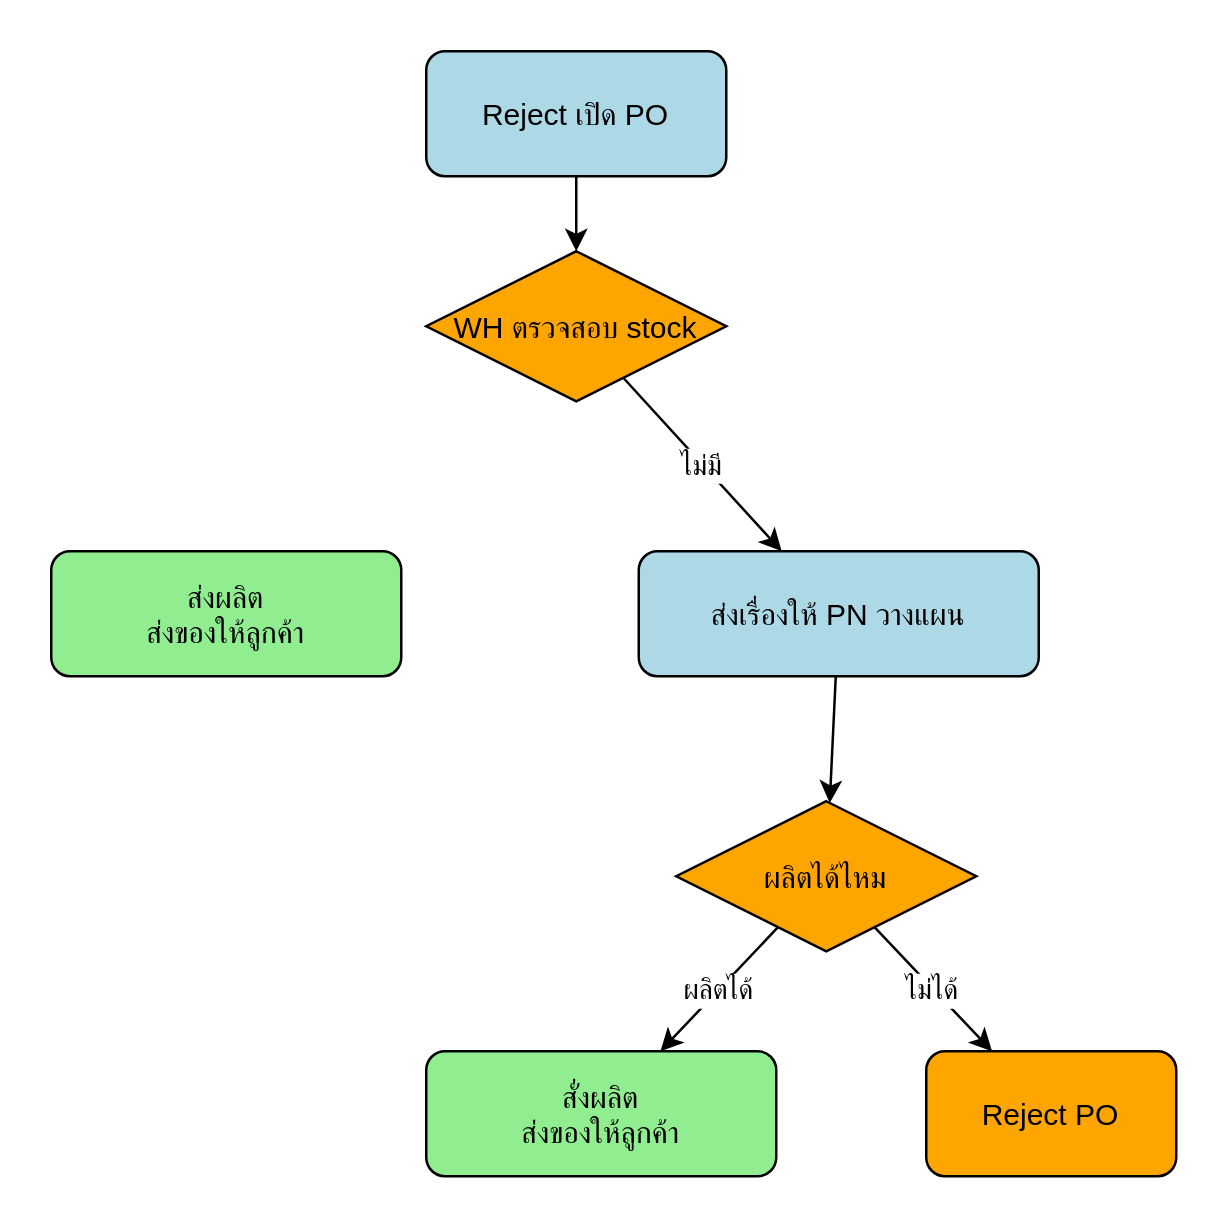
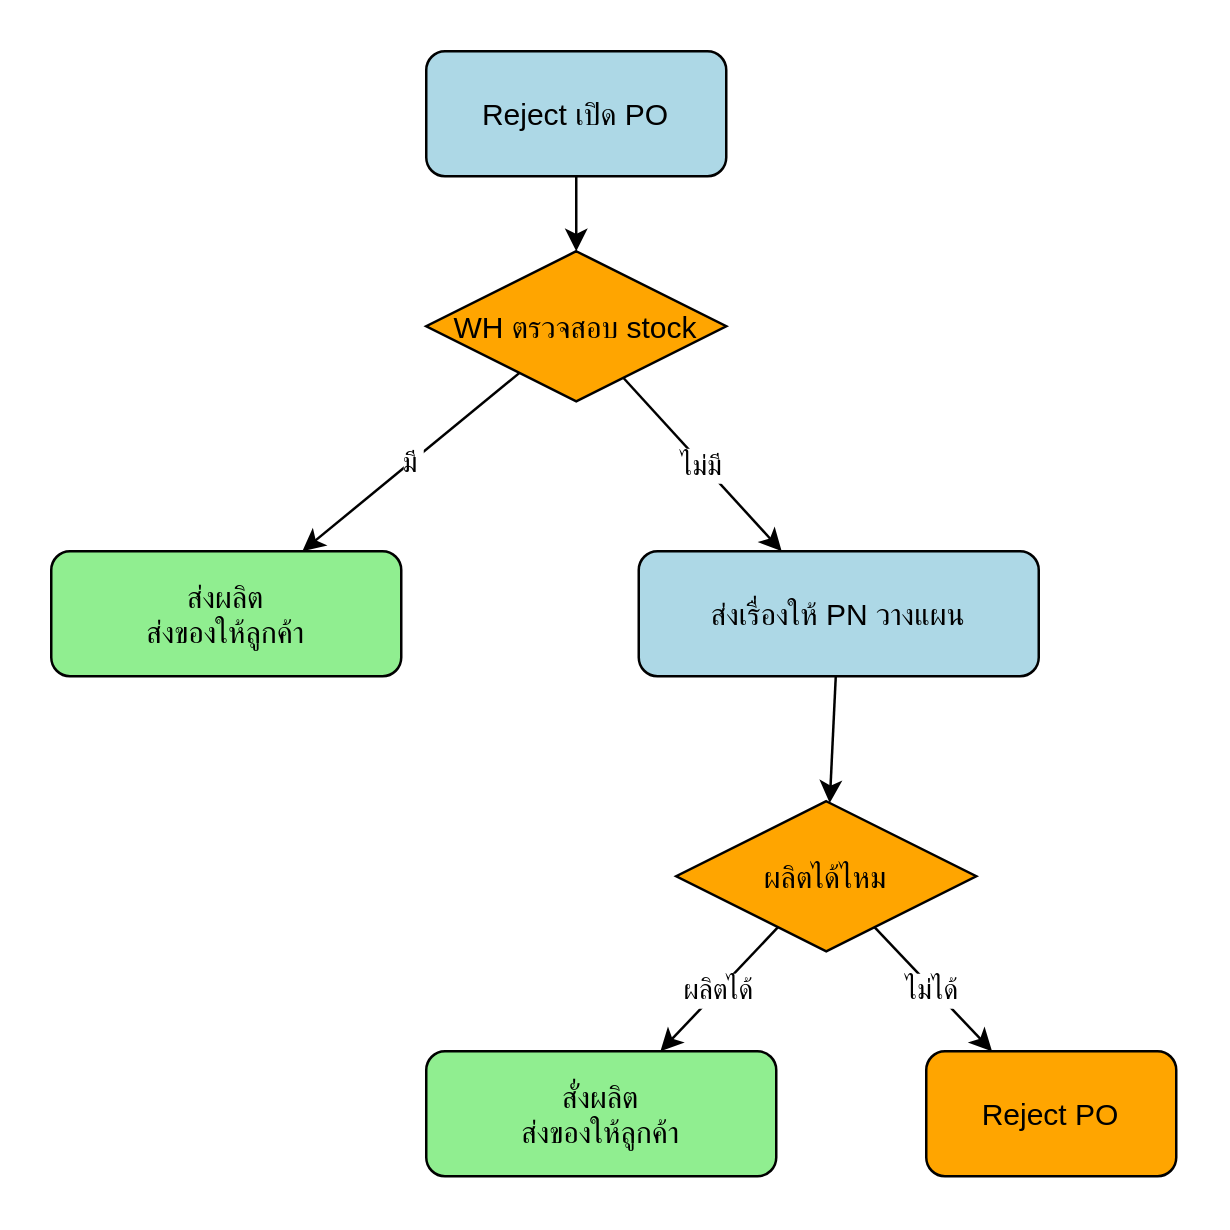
none -> (417, 457)
